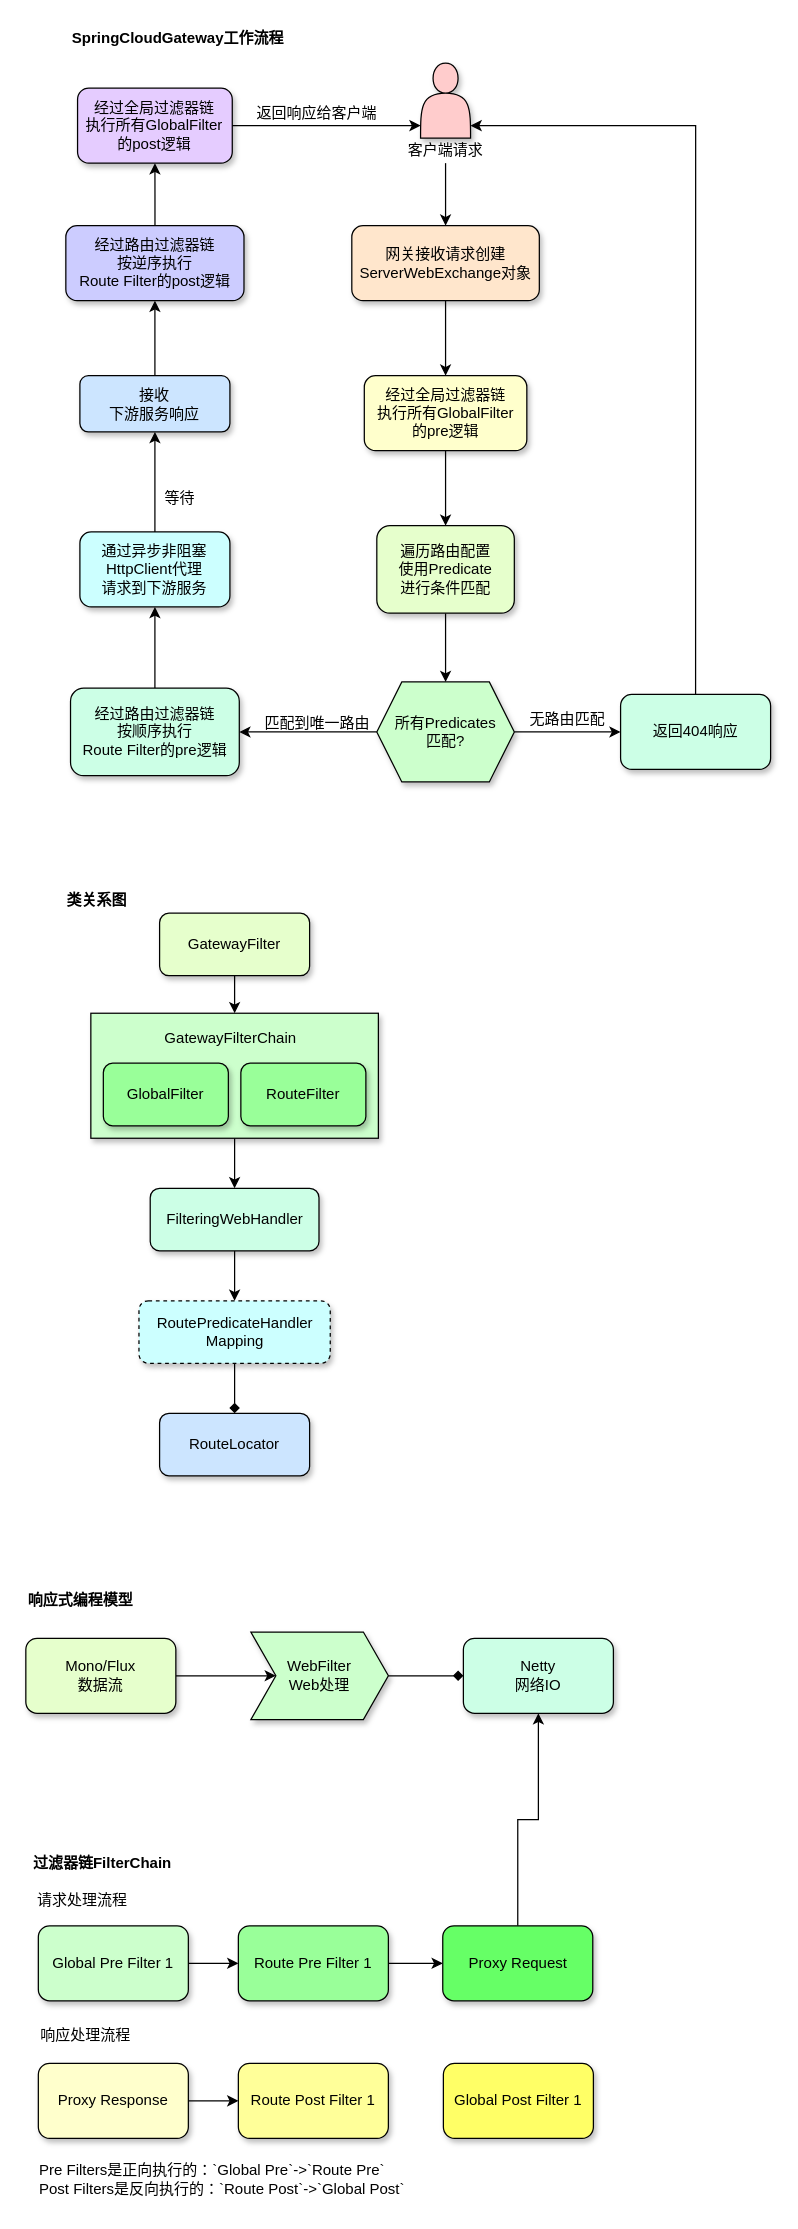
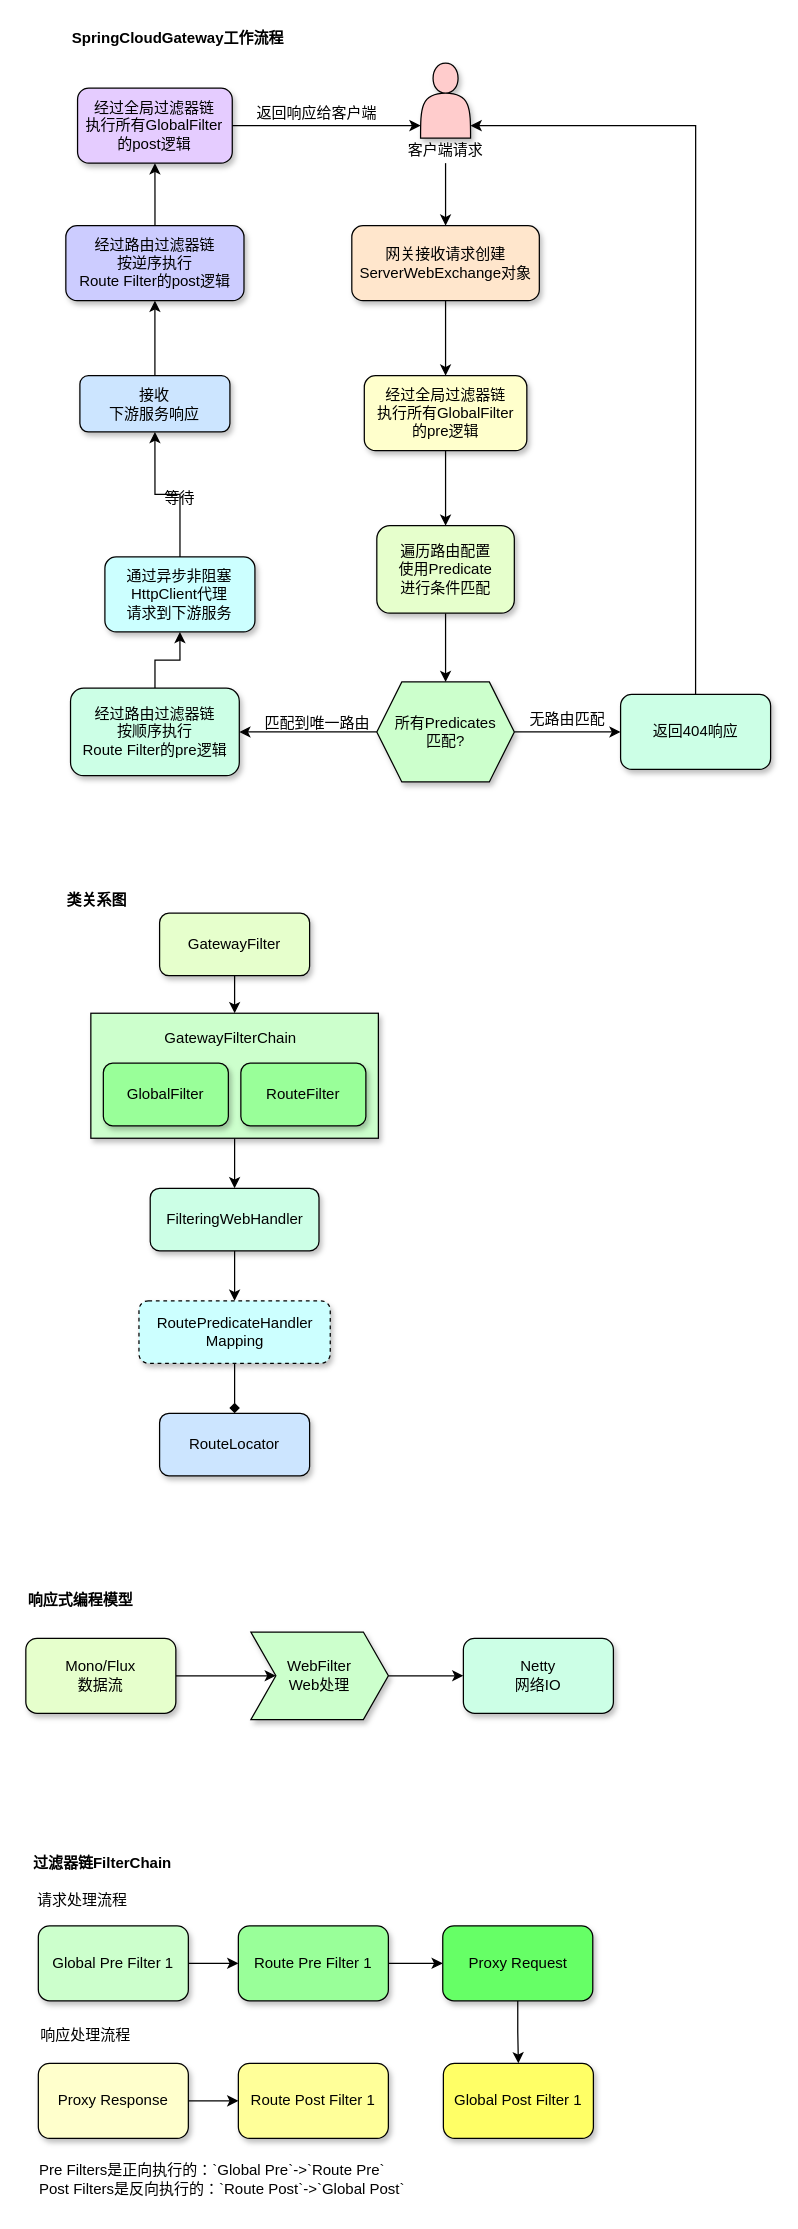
(155, 569) -> (180, 594)
(452, 1676) -> (453, 1676)
(524, 1819) -> (518, 2028)
